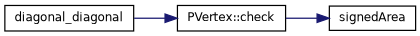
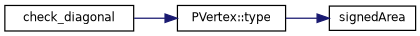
(69, 18) -> (69, 18)
(232, 18) -> (232, 18)
